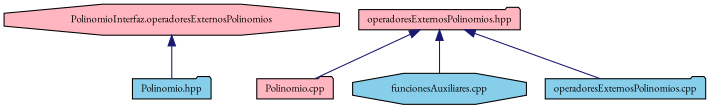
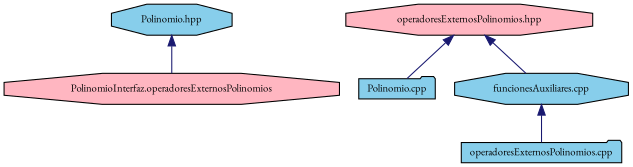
(440, 20) -> (469, 20)
(538, 56) -> (542, 129)
(172, 62) -> (172, 60)
(172, 89) -> (172, 20)
(295, 89) -> (397, 89)
